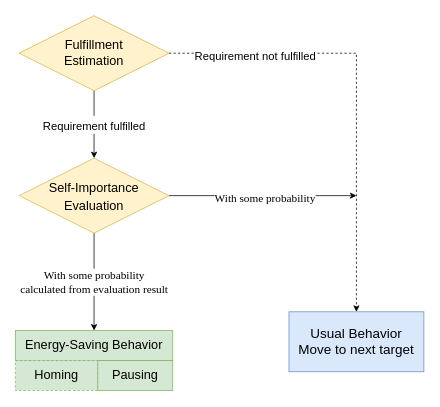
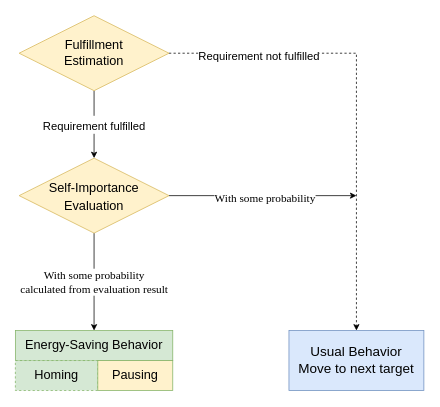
(357, 342) -> (357, 360)
(135, 375) -> (135, 375)
